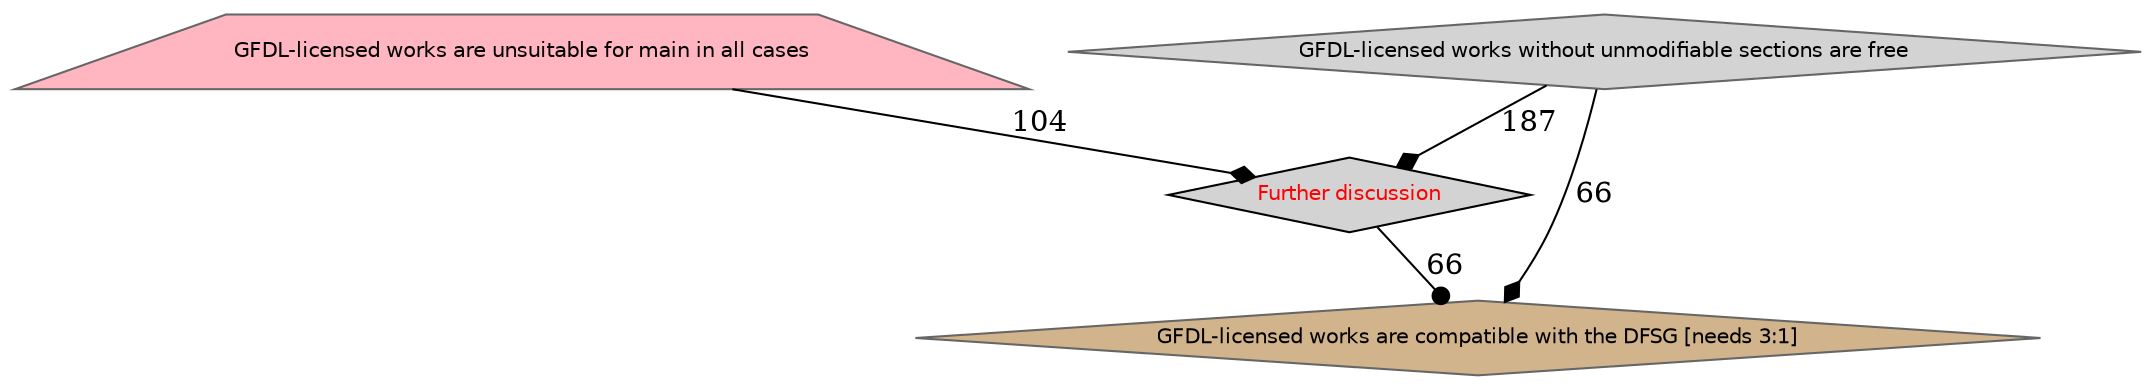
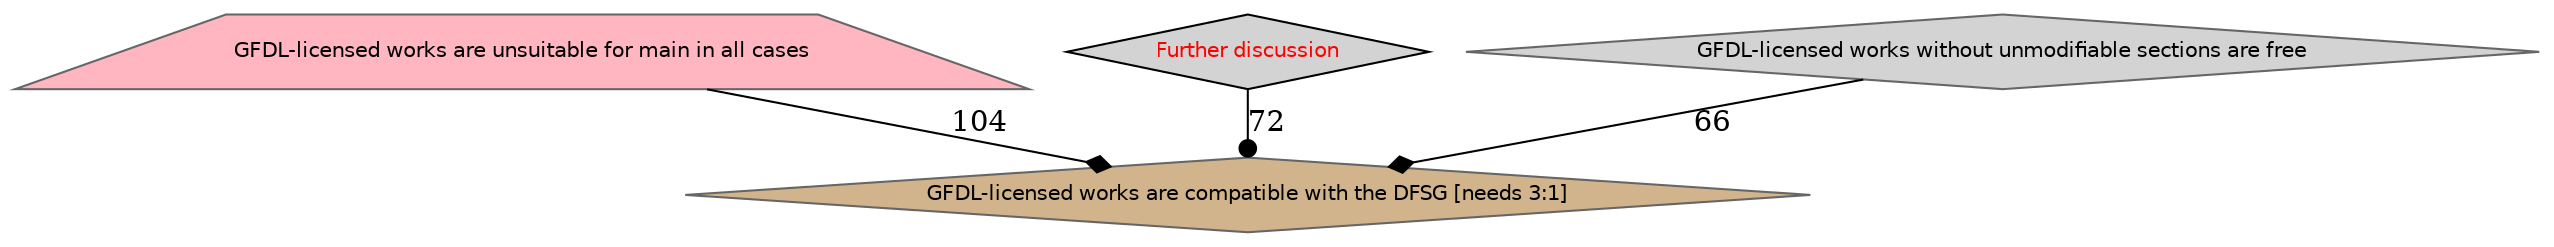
(1483, 120) -> none
(981, 131) -> (896, 126)
(1446, 266) -> (1267, 123)
